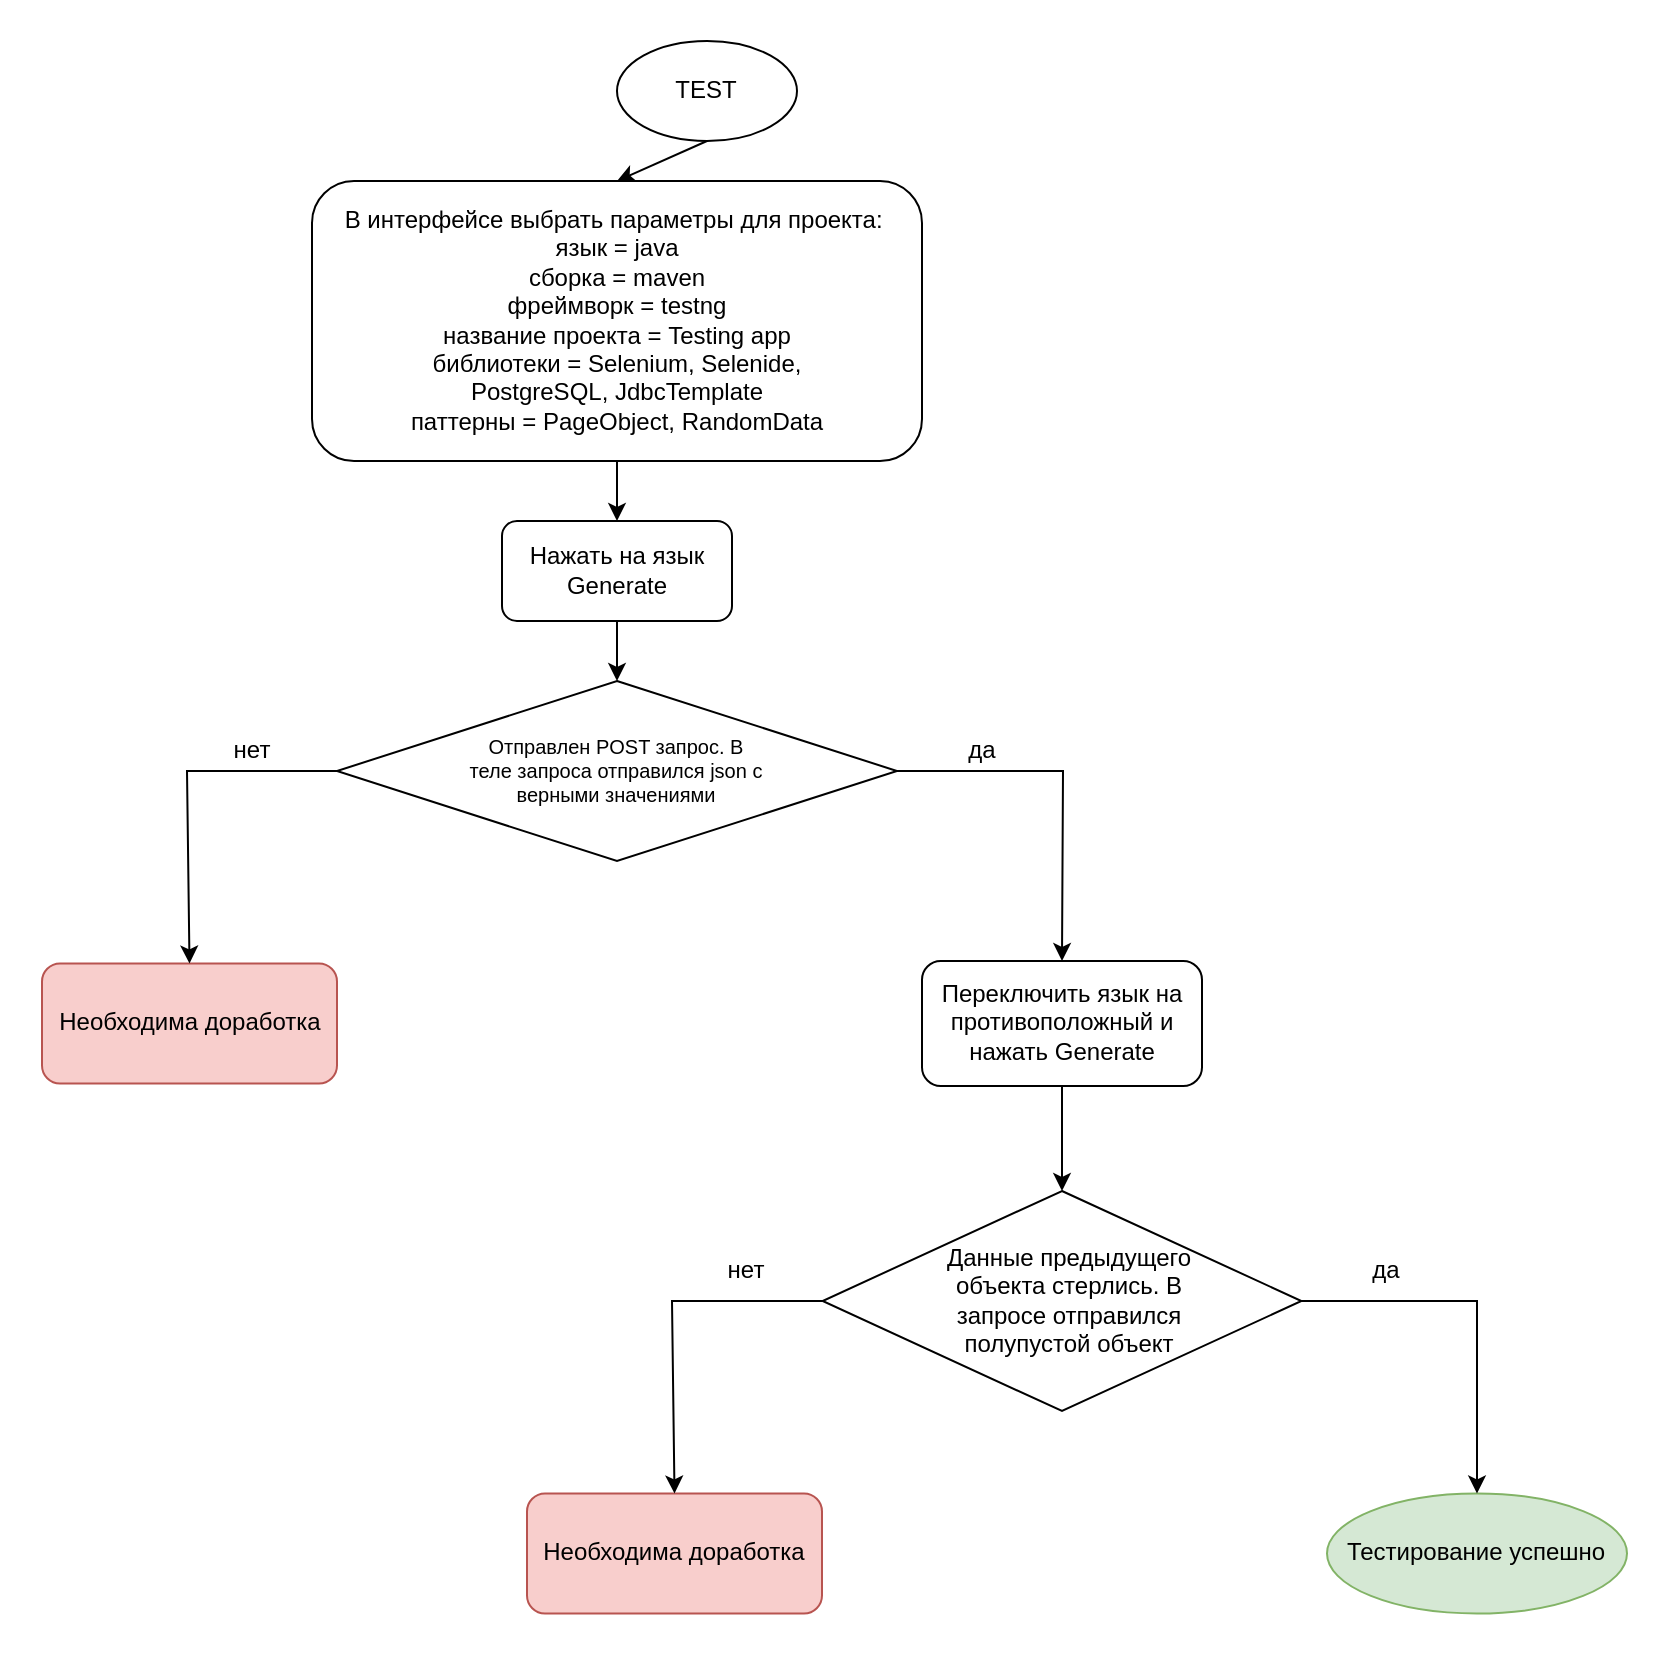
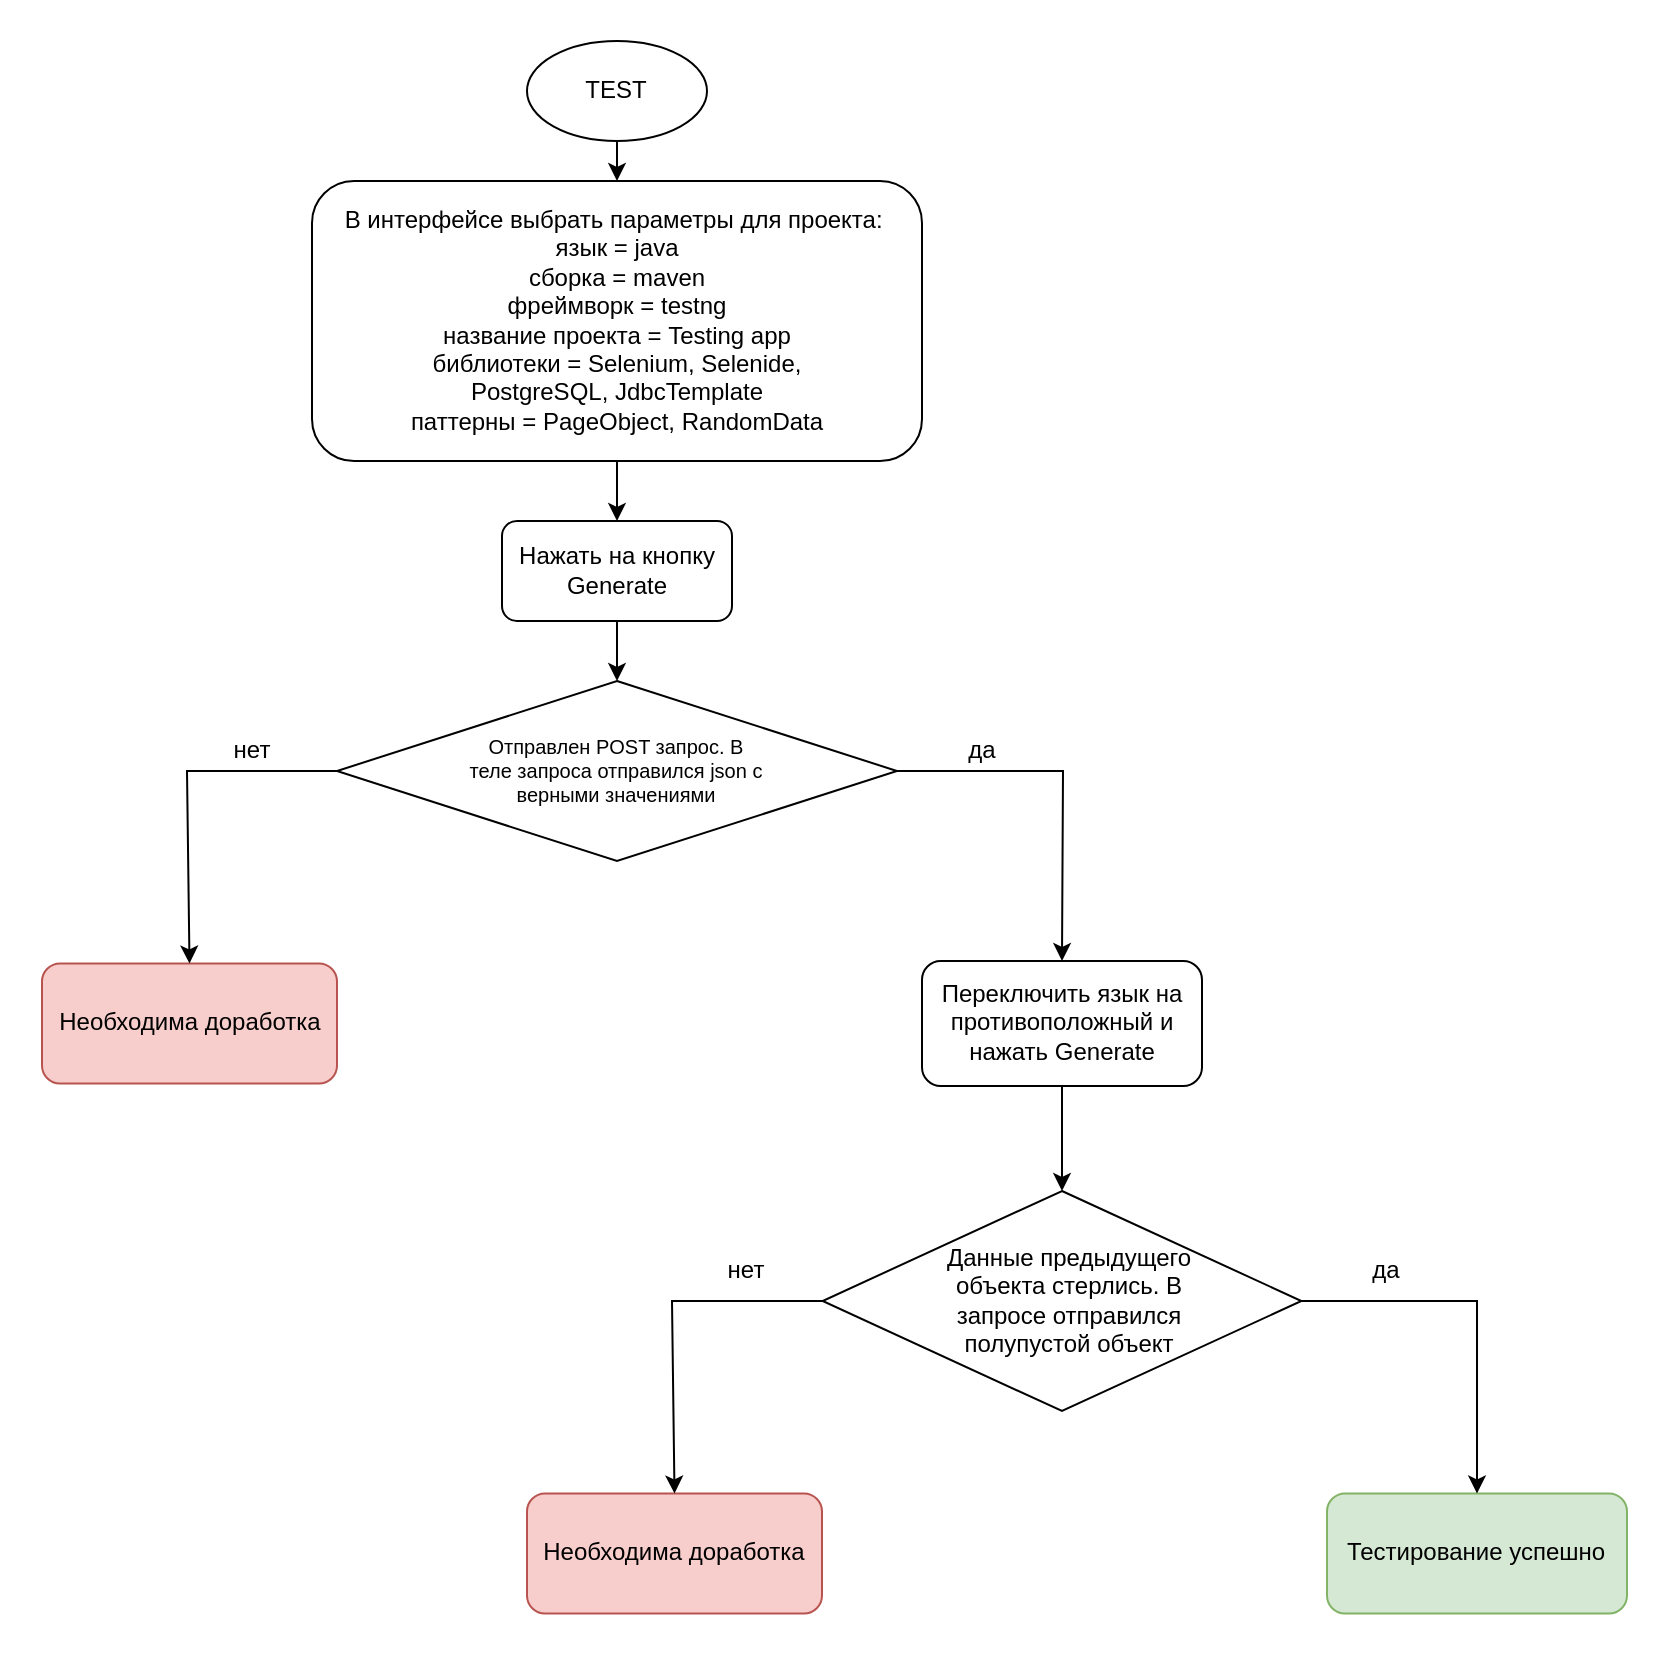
(707, 91) -> (617, 91)
(618, 571) -> (618, 571)
(1477, 1554) -> (1477, 1554)
